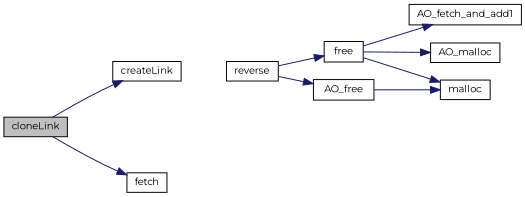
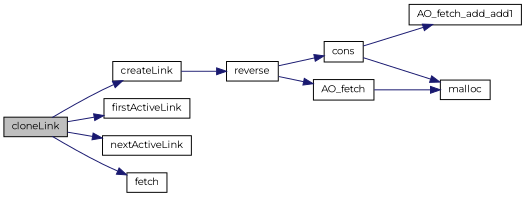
(465, 15) -> (465, 15)
(344, 52) -> (344, 52)
(465, 53) -> none
none -> (199, 71)
(344, 90) -> (344, 90)
none -> (147, 108)
none -> (147, 145)
